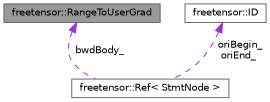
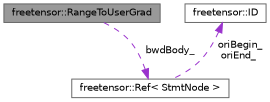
(72, 61) -> (130, 41)
